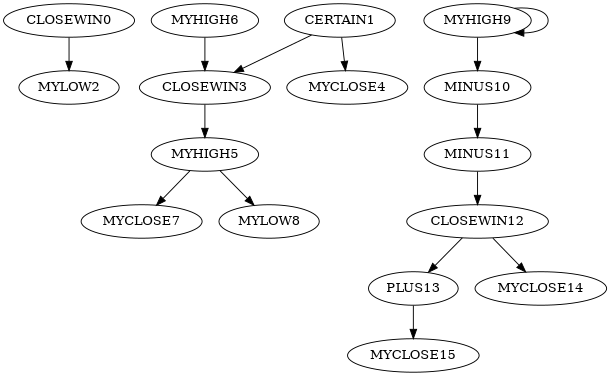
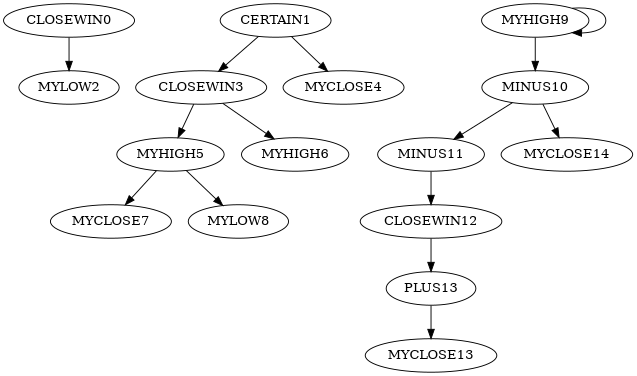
(205, 49) -> (244, 118)
(506, 252) -> (549, 117)
(413, 355) -> (431, 355)
